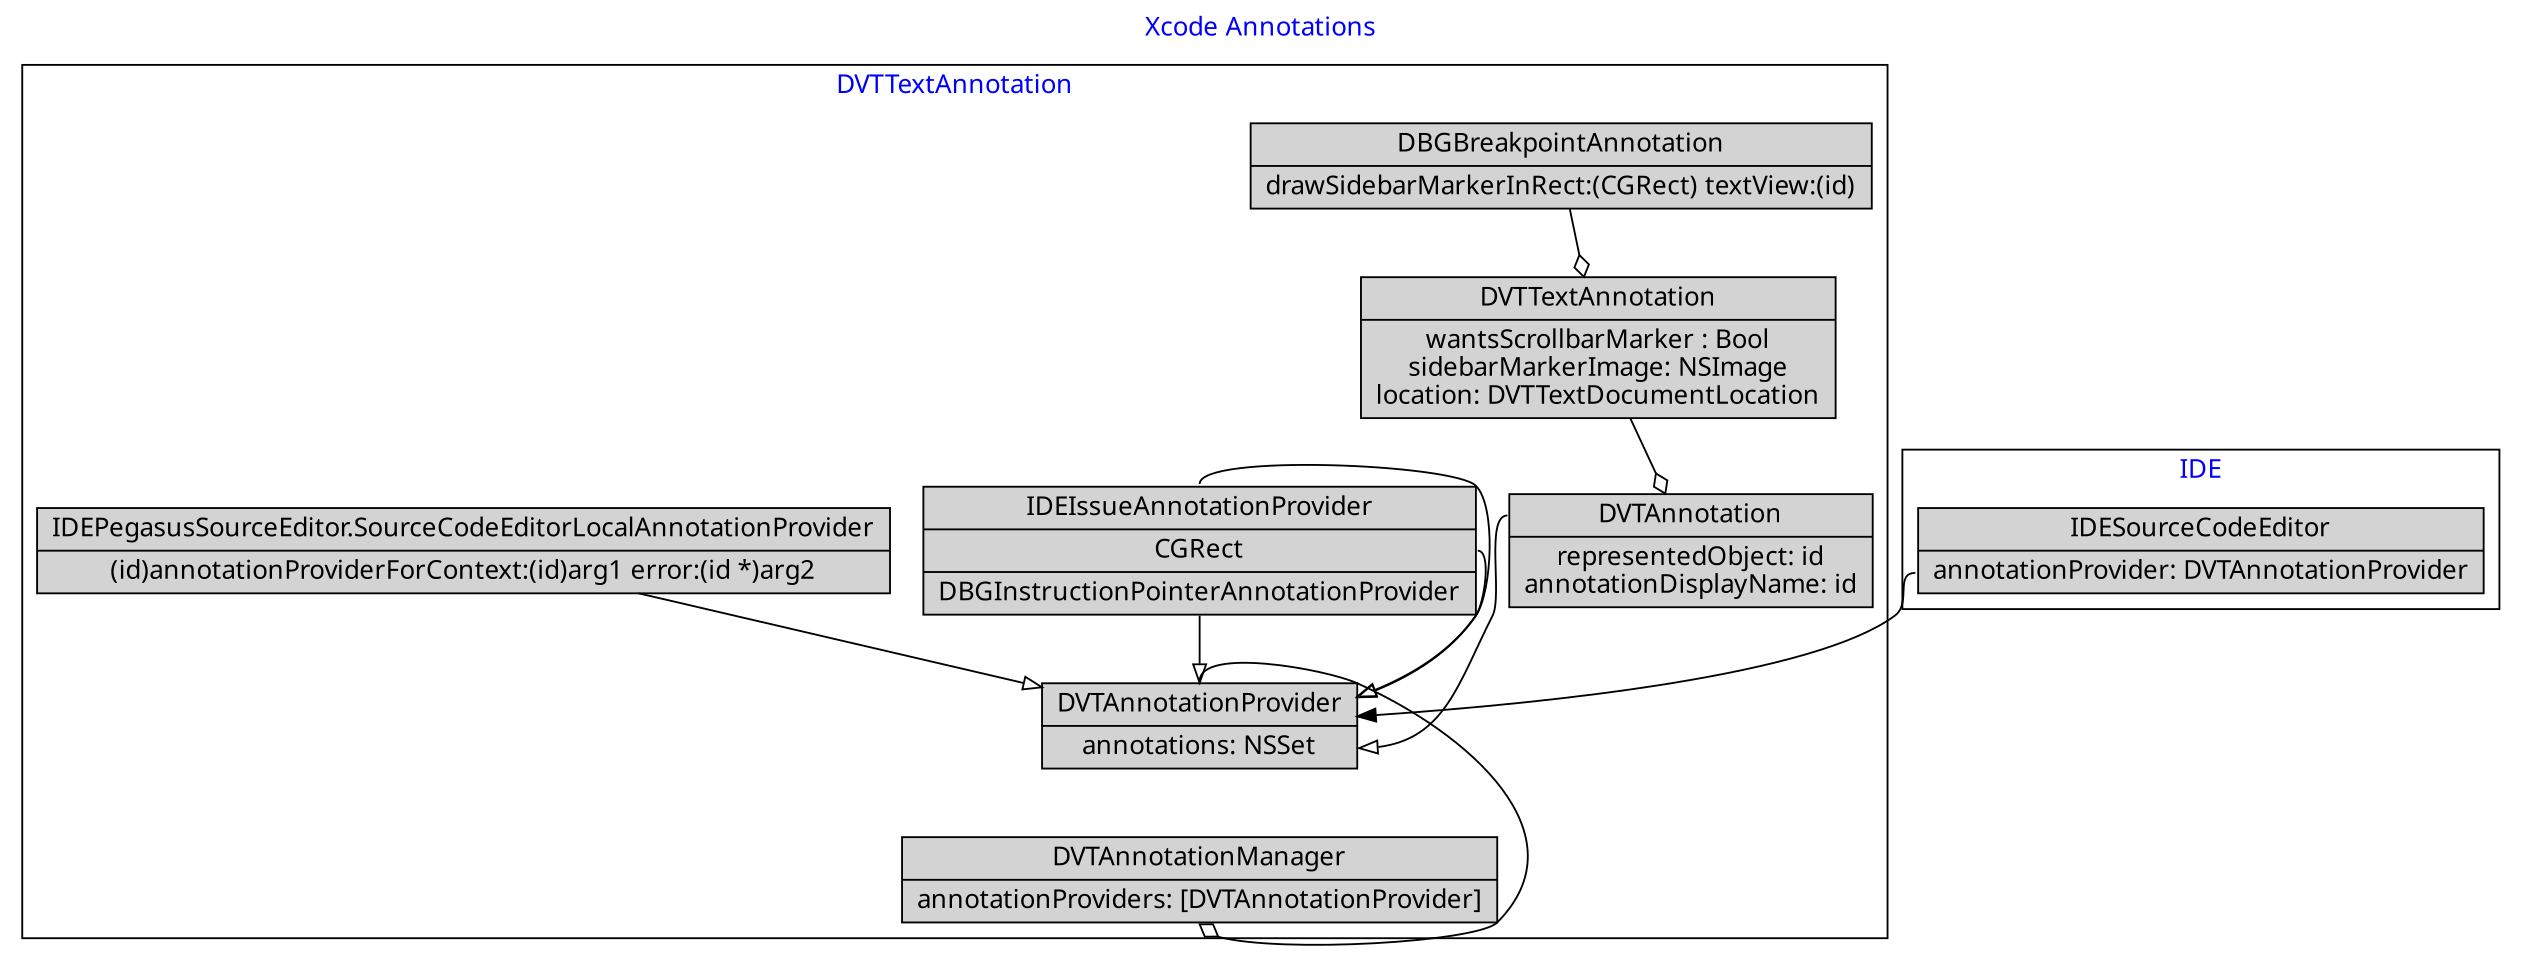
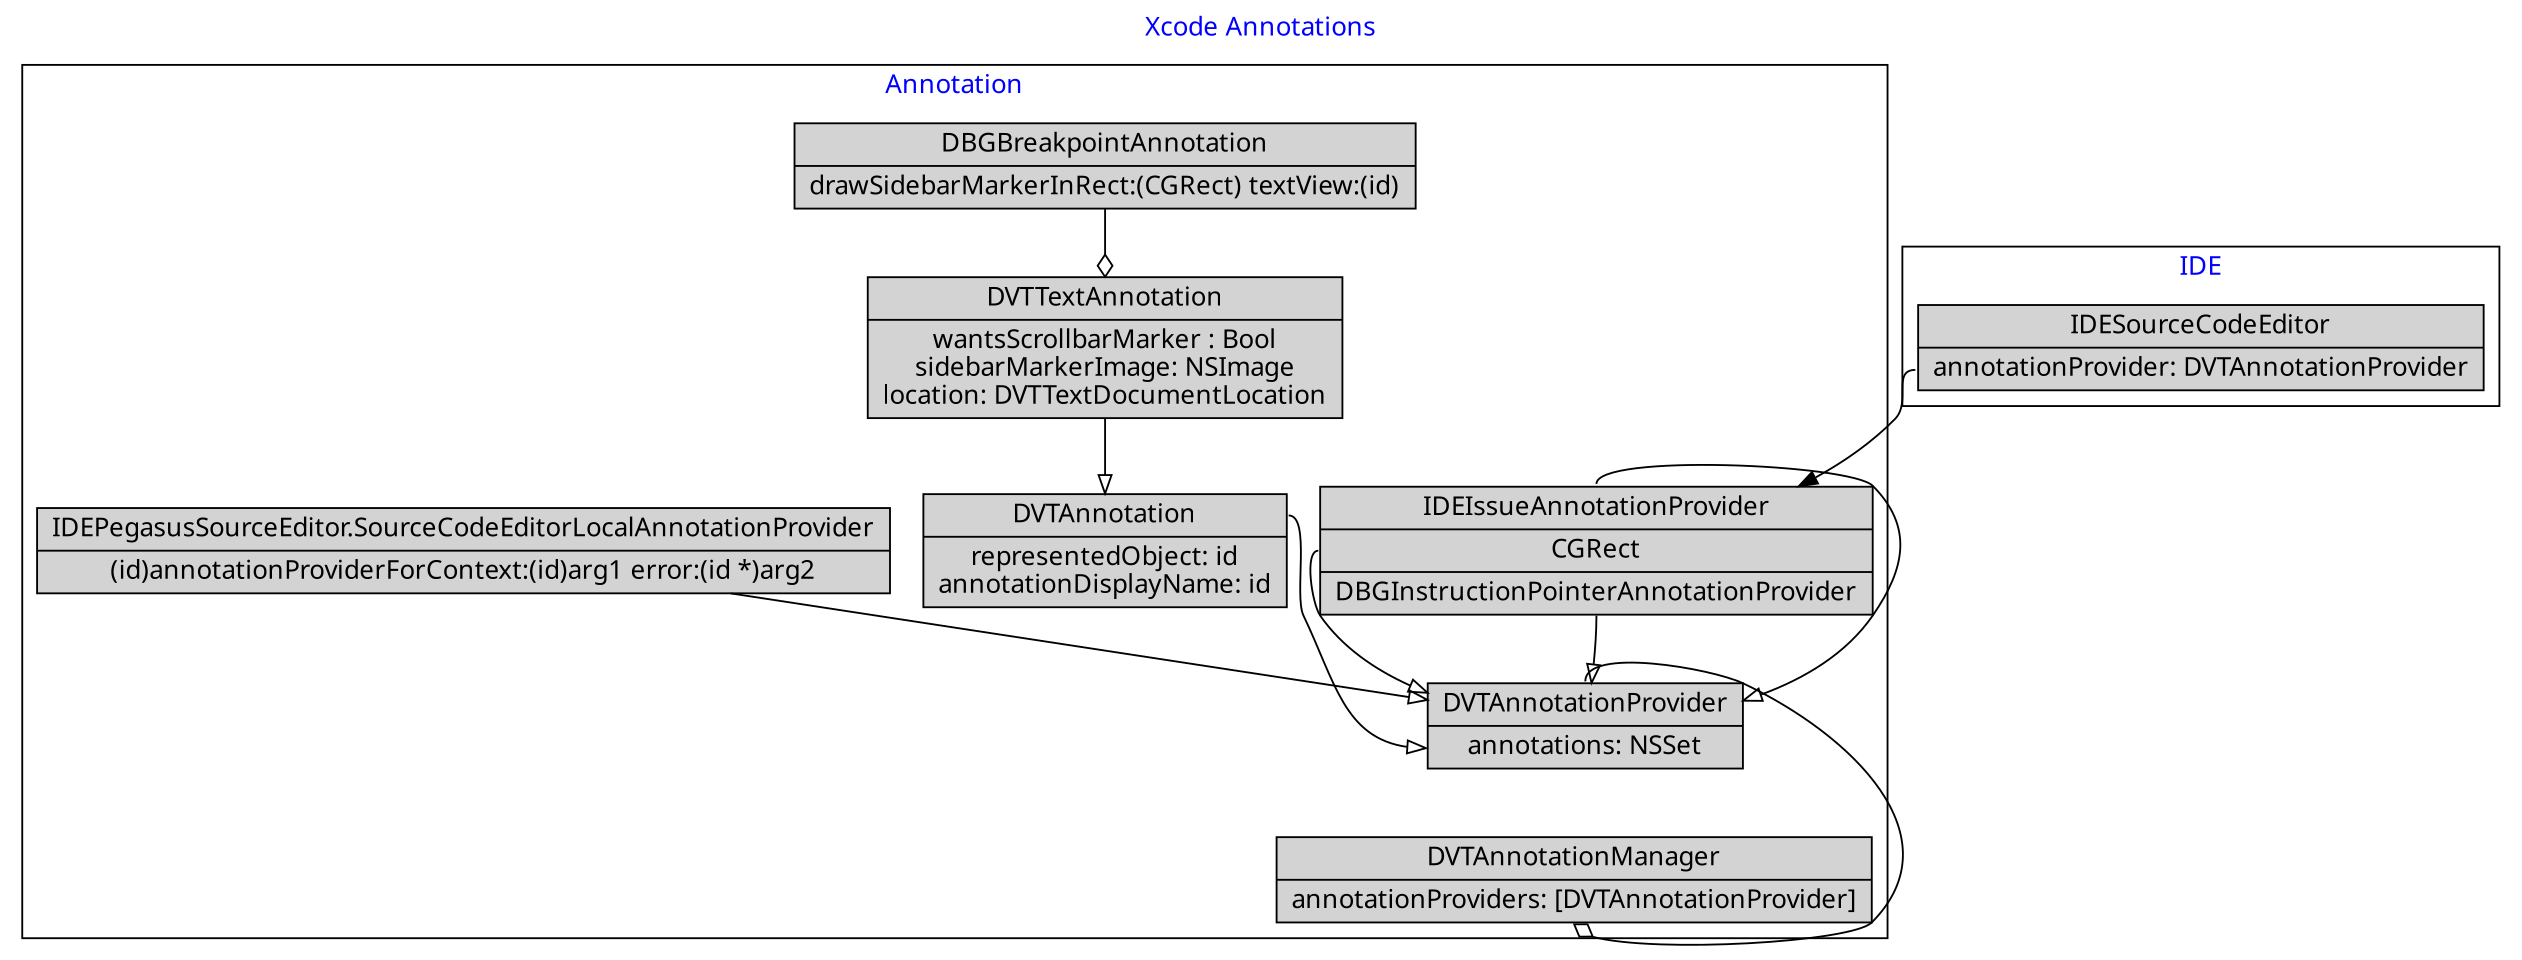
(955, 86) -> (955, 86)
(1643, 446) -> (1105, 447)
(1666, 684) -> (1874, 438)
